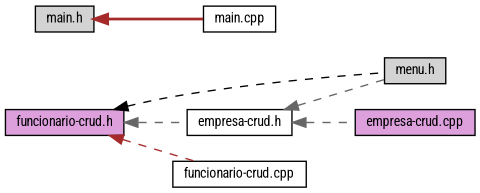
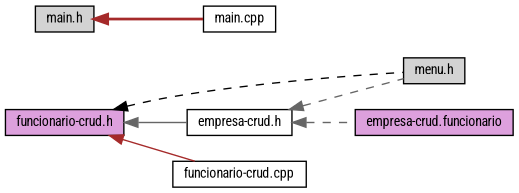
(163, 122) -> (163, 122)
(415, 122) -> (434, 122)
(159, 150) -> (159, 150)
